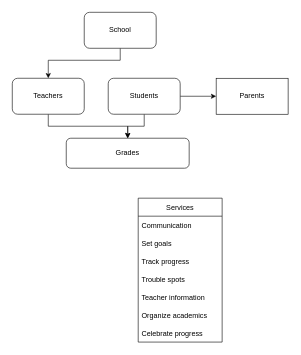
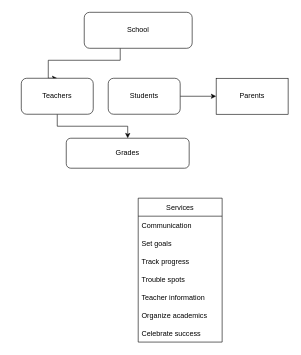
(120, 30) -> (138, 30)
(48, 96) -> (57, 96)
(143, 126) -> none
(176, 334) -> (174, 334)
